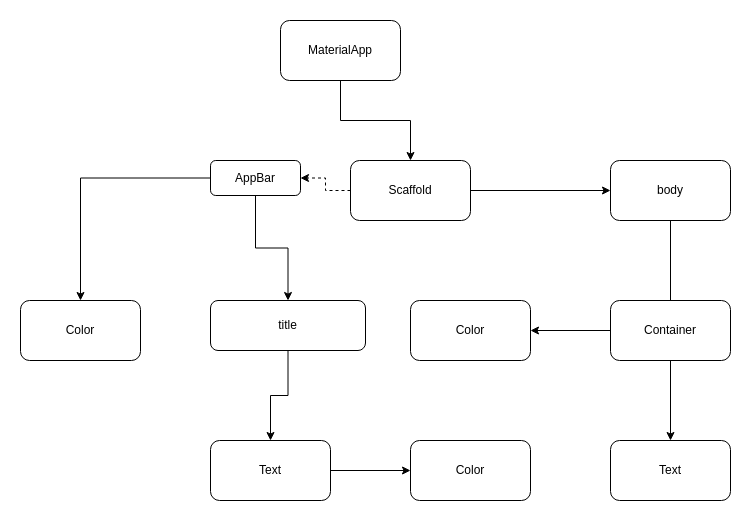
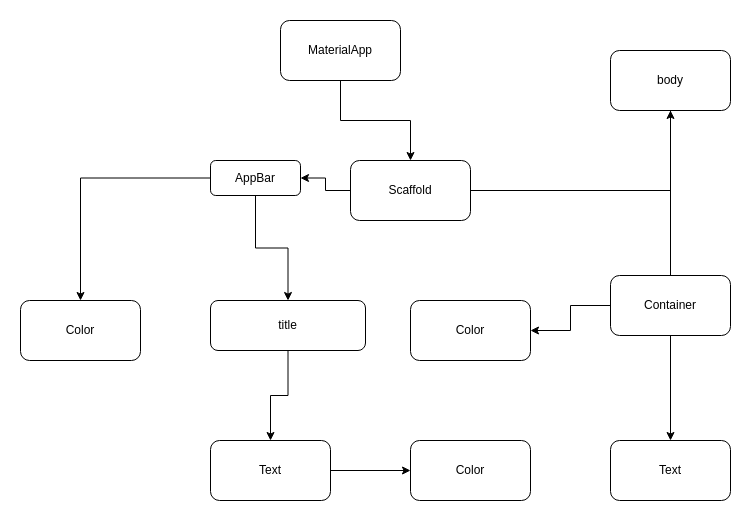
(326, 187) -> (326, 187)
(671, 191) -> (671, 81)
(671, 331) -> (671, 306)
